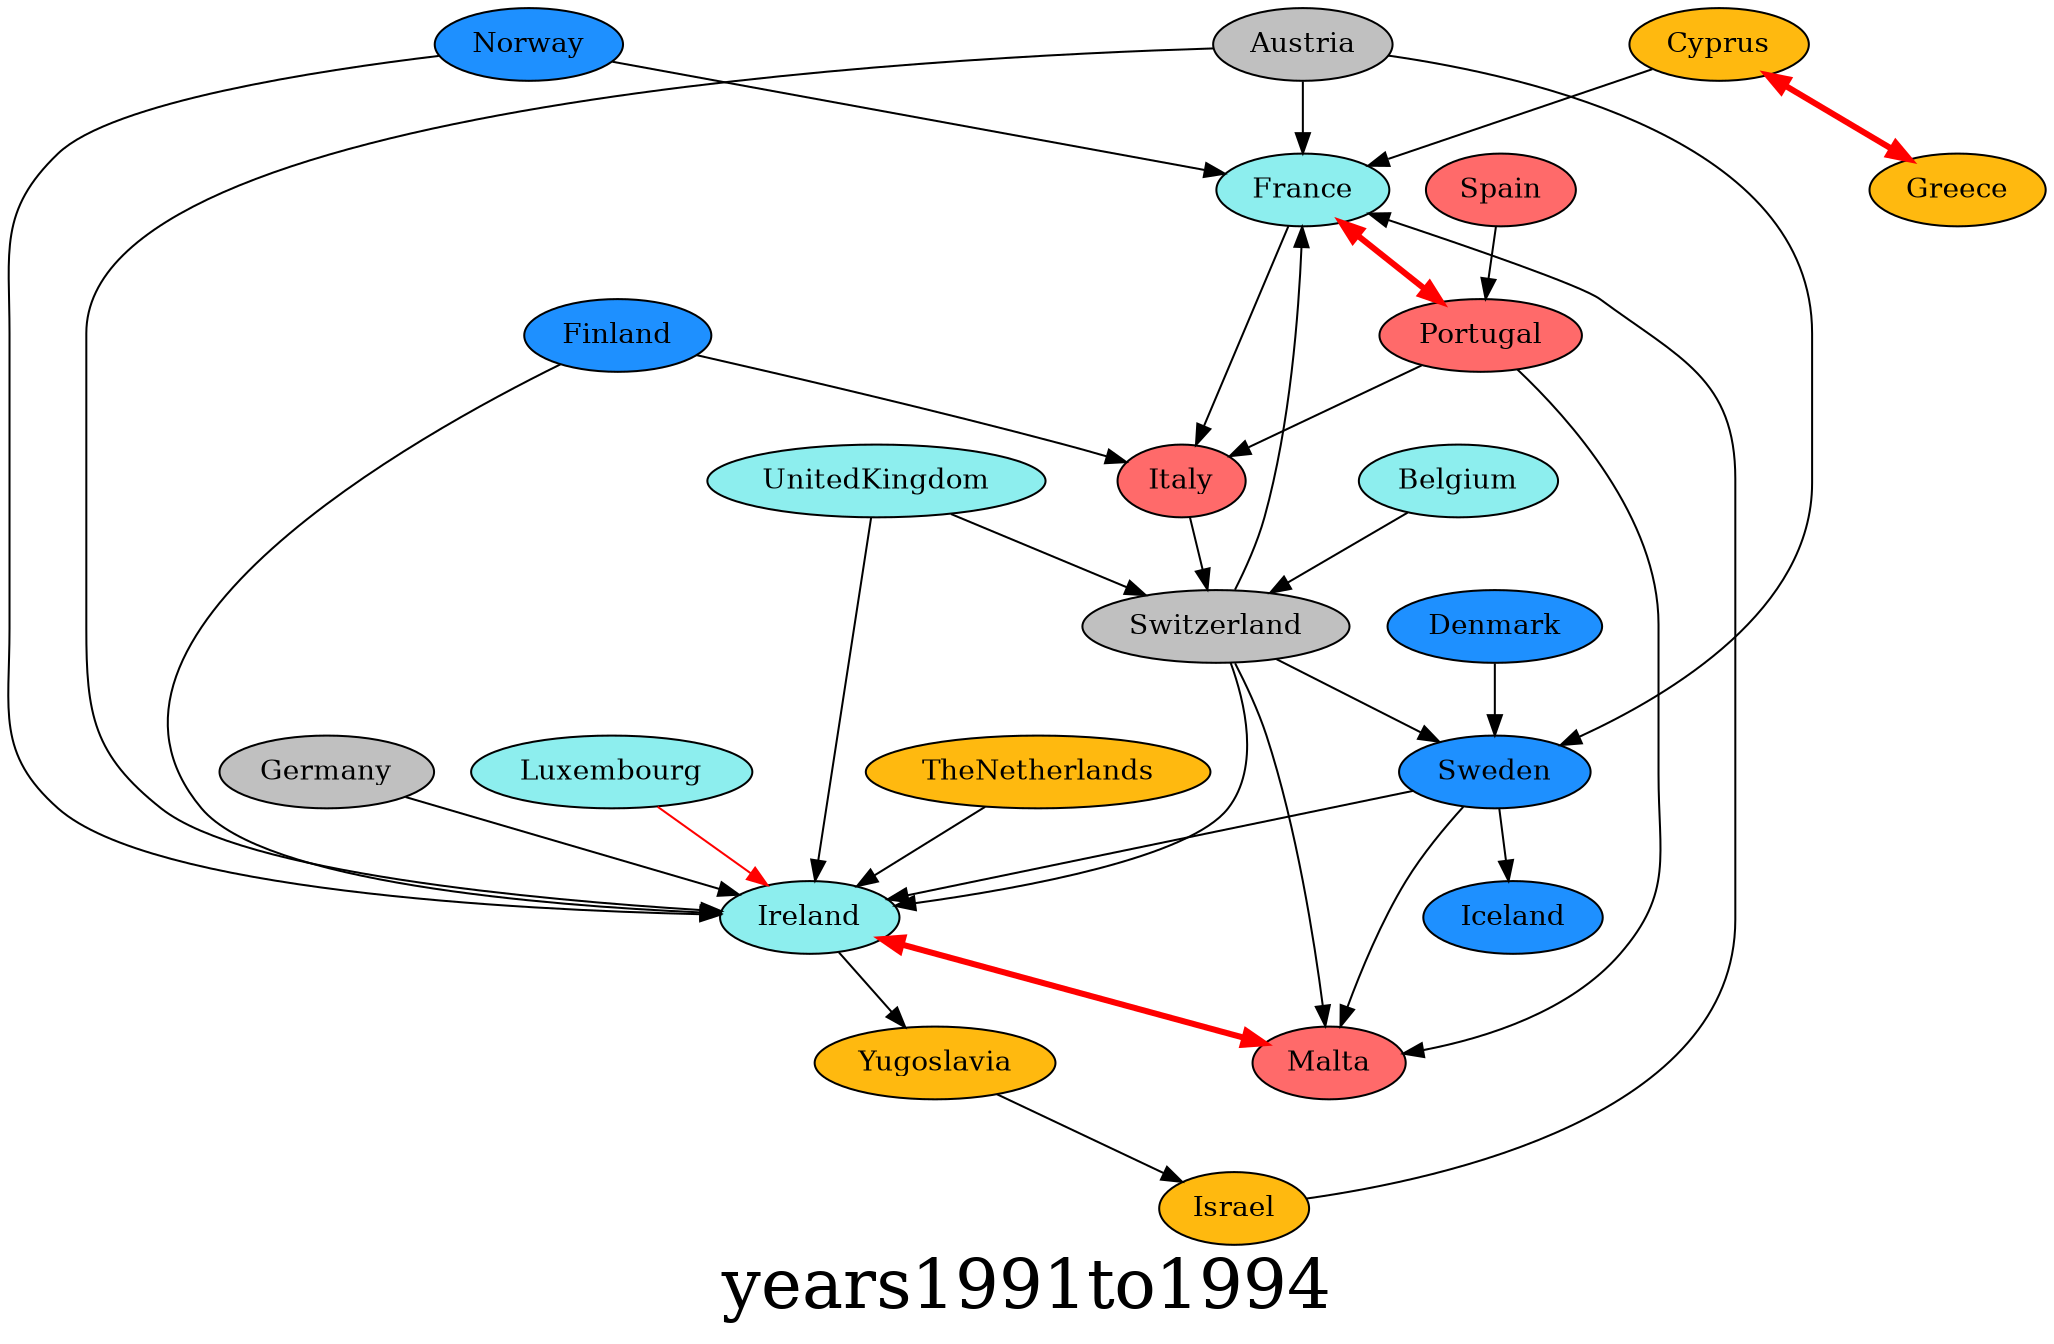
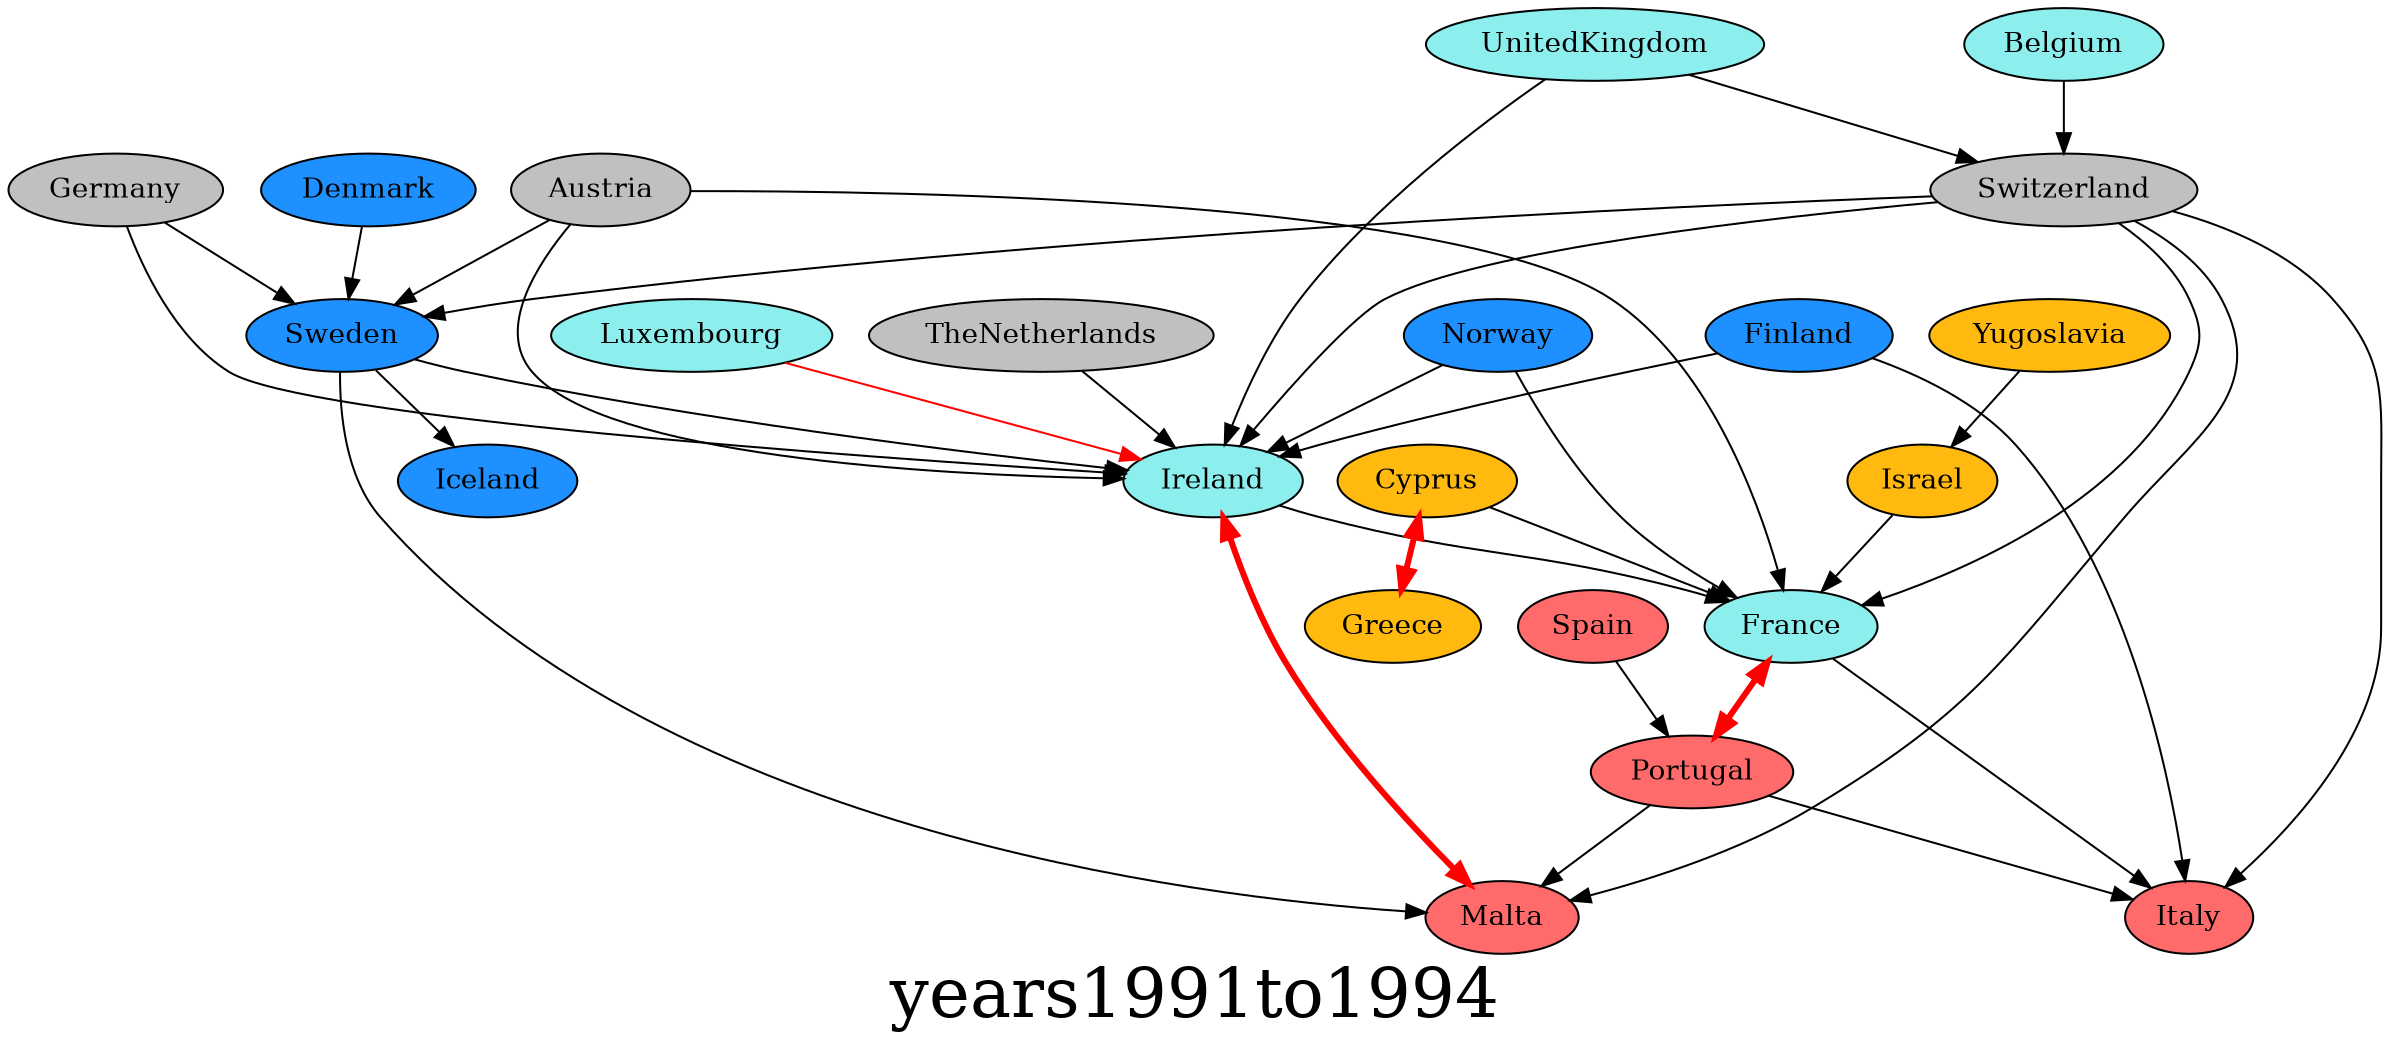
none -> (221, 258)
(1196, 543) -> (2381, 510)
(1038, 772) -> (1041, 335)
(865, 982) -> (1493, 552)
